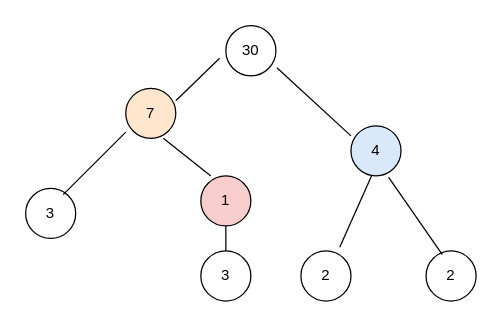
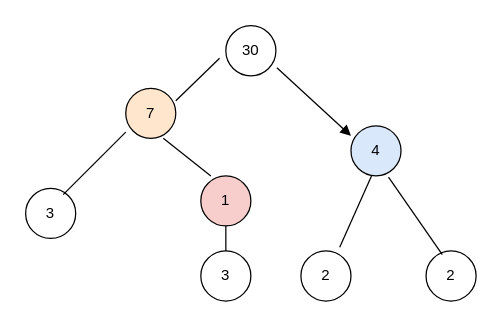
(345, 131) -> (342, 127)
